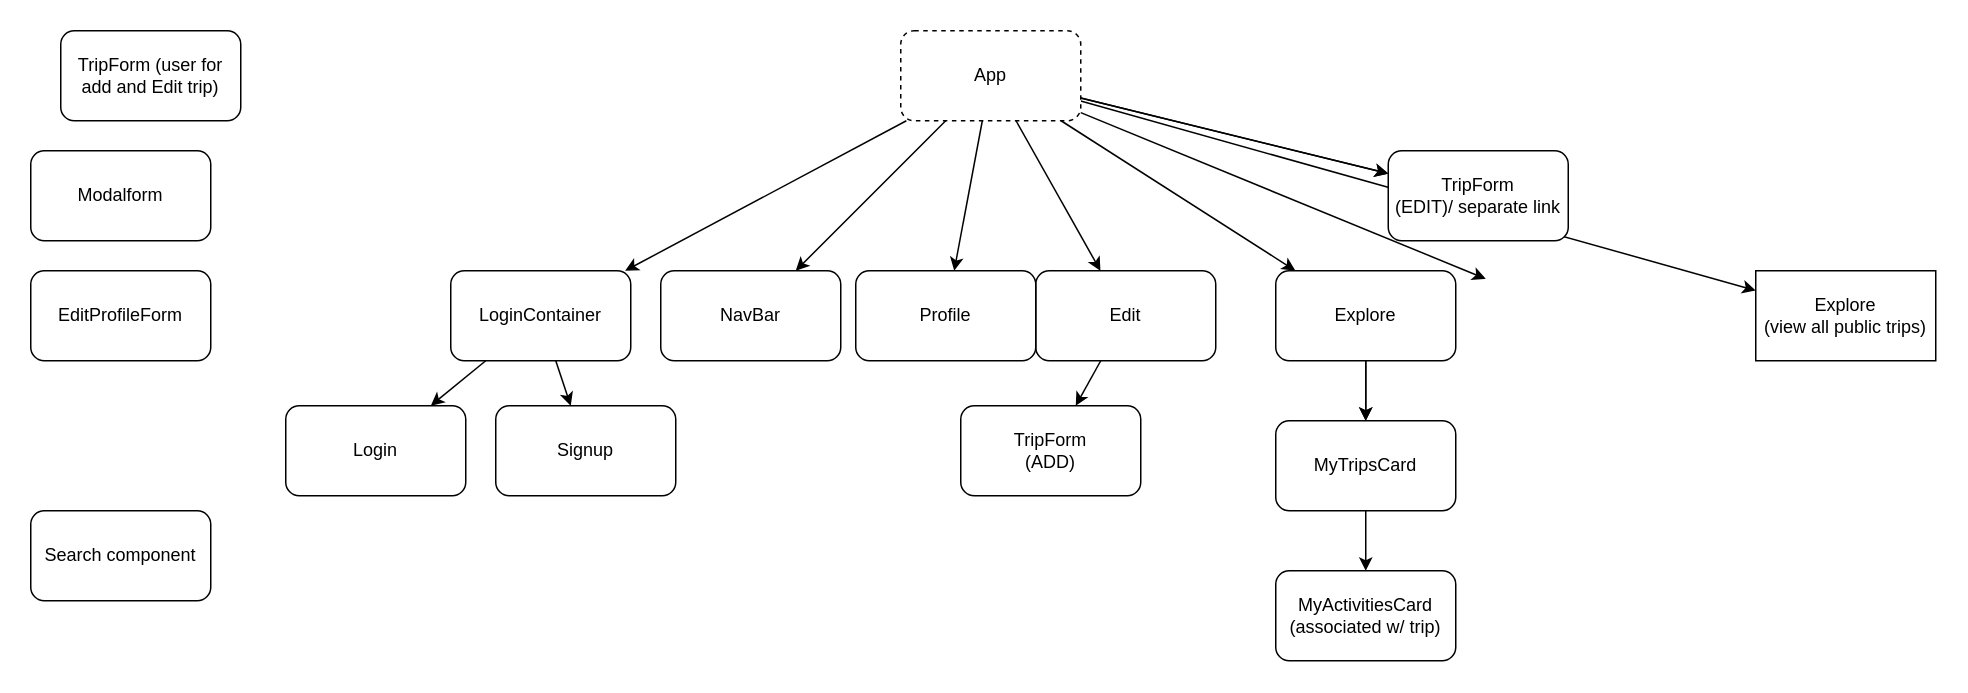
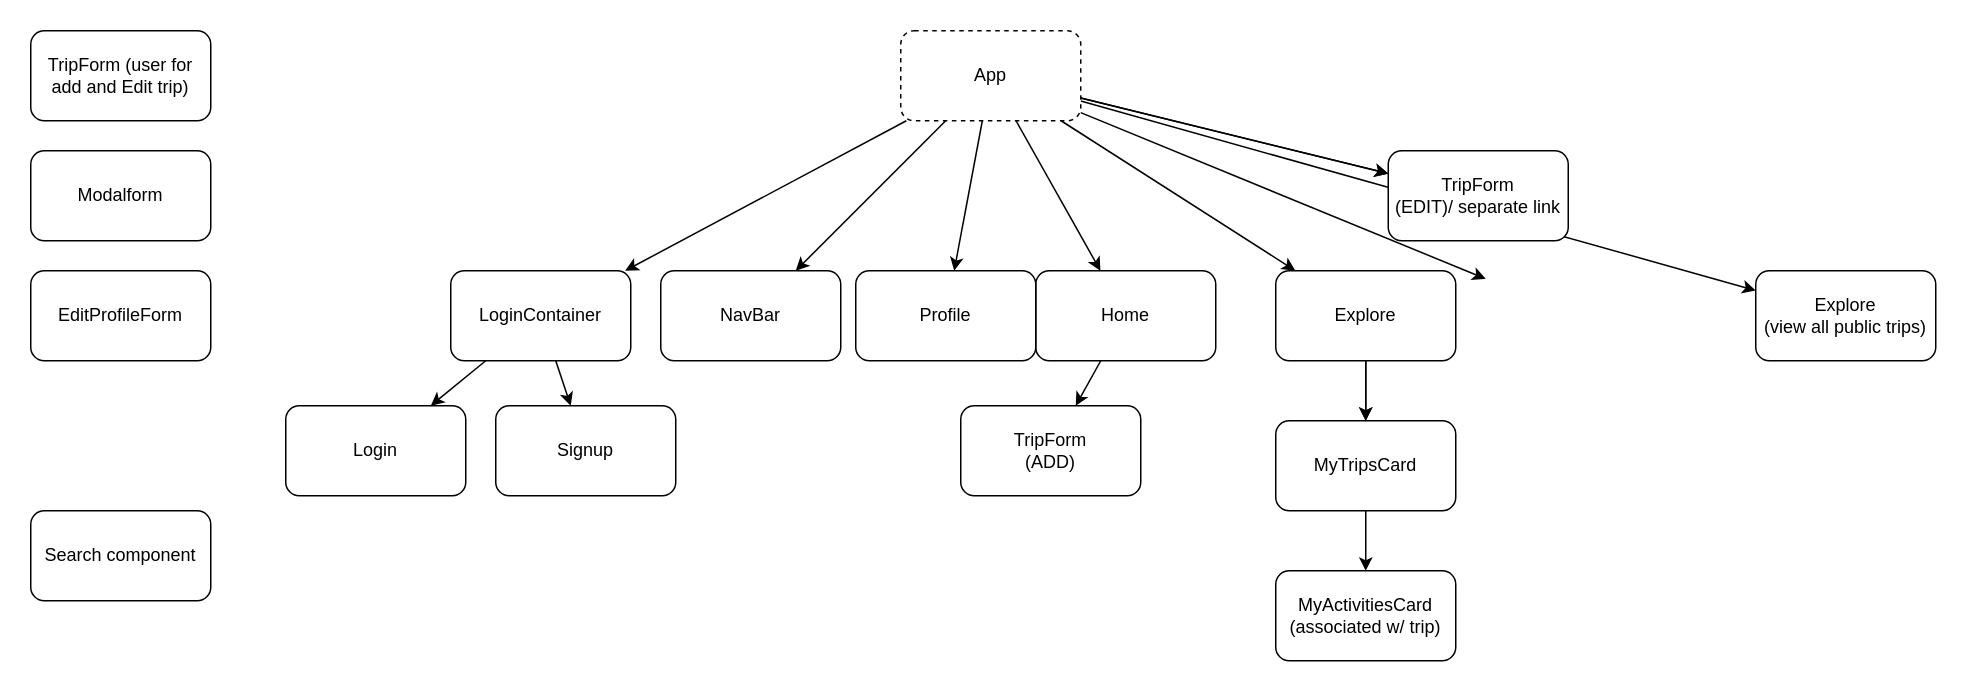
(151, 76) -> (121, 76)
(1126, 316) -> (1126, 316)
(1846, 316) -> (1846, 316)
